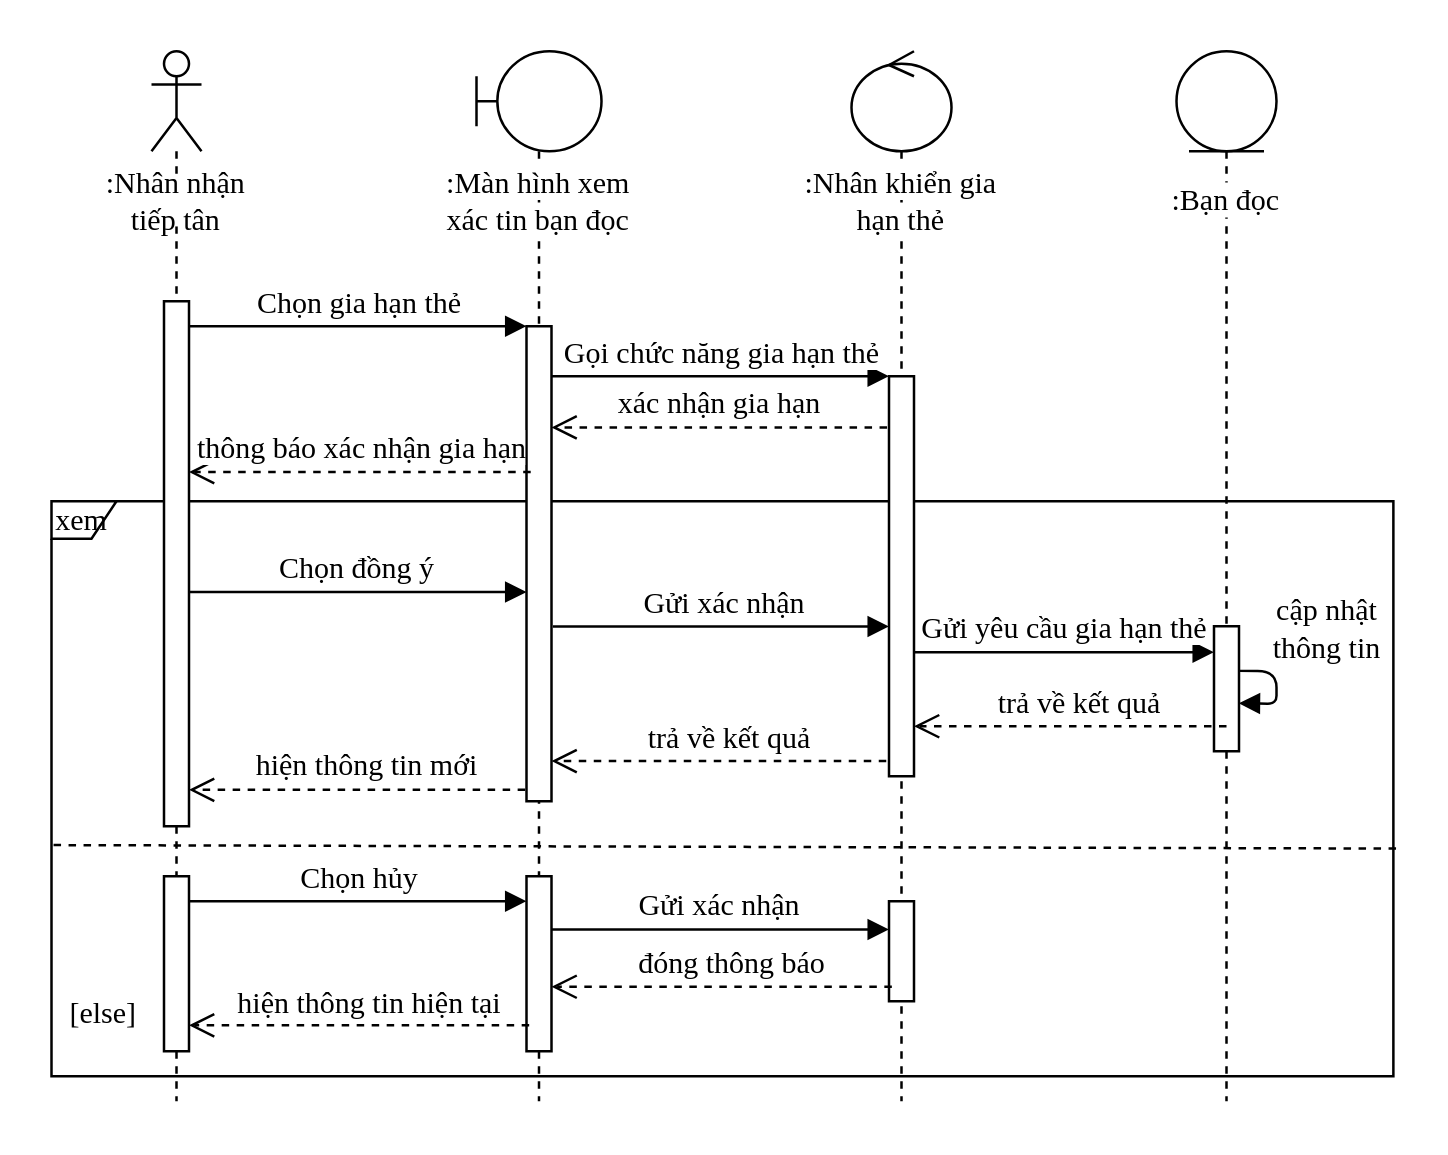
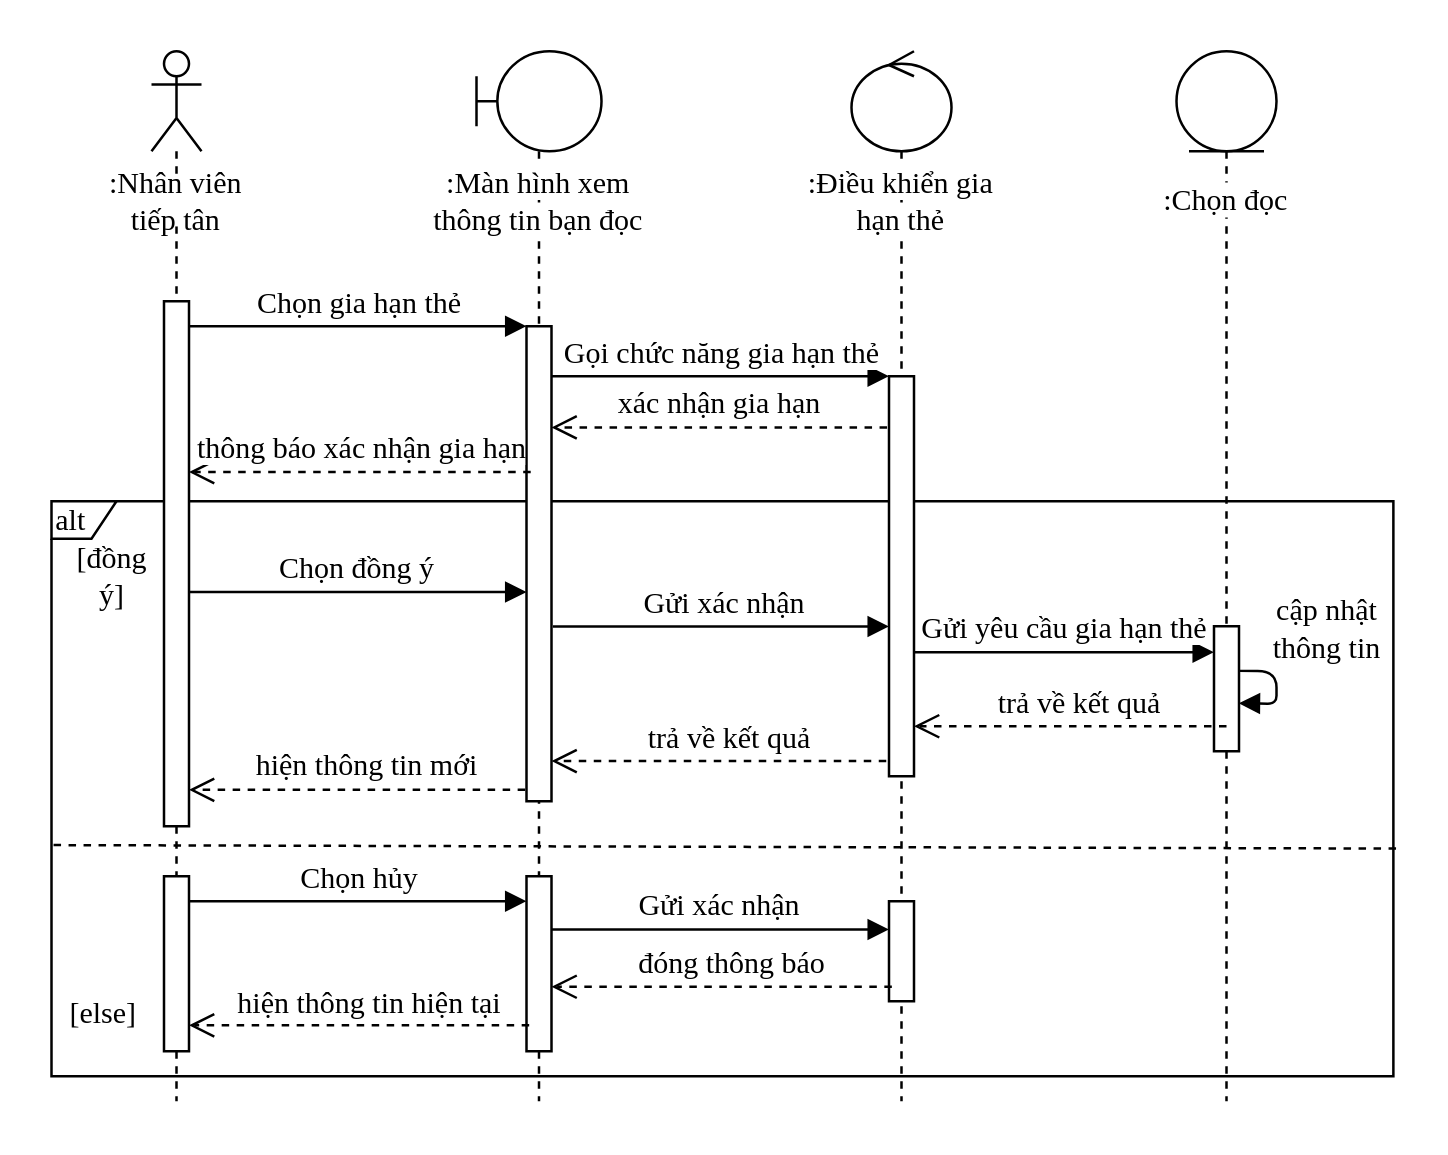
(176, 201) -> (176, 201)
(539, 201) -> (539, 201)
(901, 201) -> (901, 201)
(1226, 201) -> (1226, 201)
(81, 521) -> (78, 521)
none -> (113, 576)
